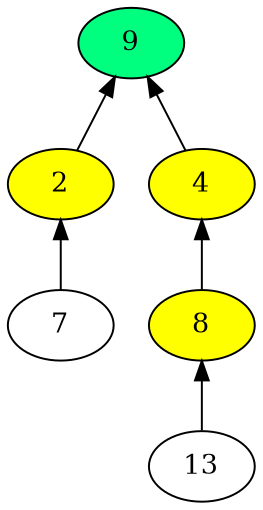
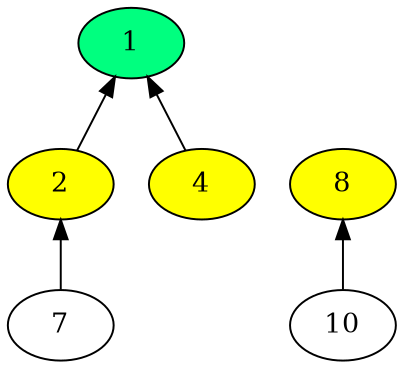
(131, 43) -> (131, 43)
(202, 264) -> none
(202, 466) -> (343, 325)
